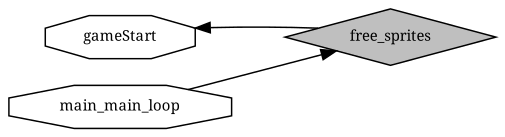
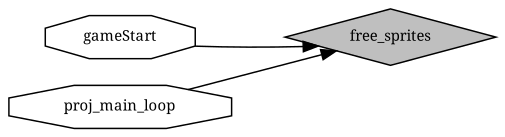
(264, 27) -> (249, 47)
(120, 107) -> (120, 107)
